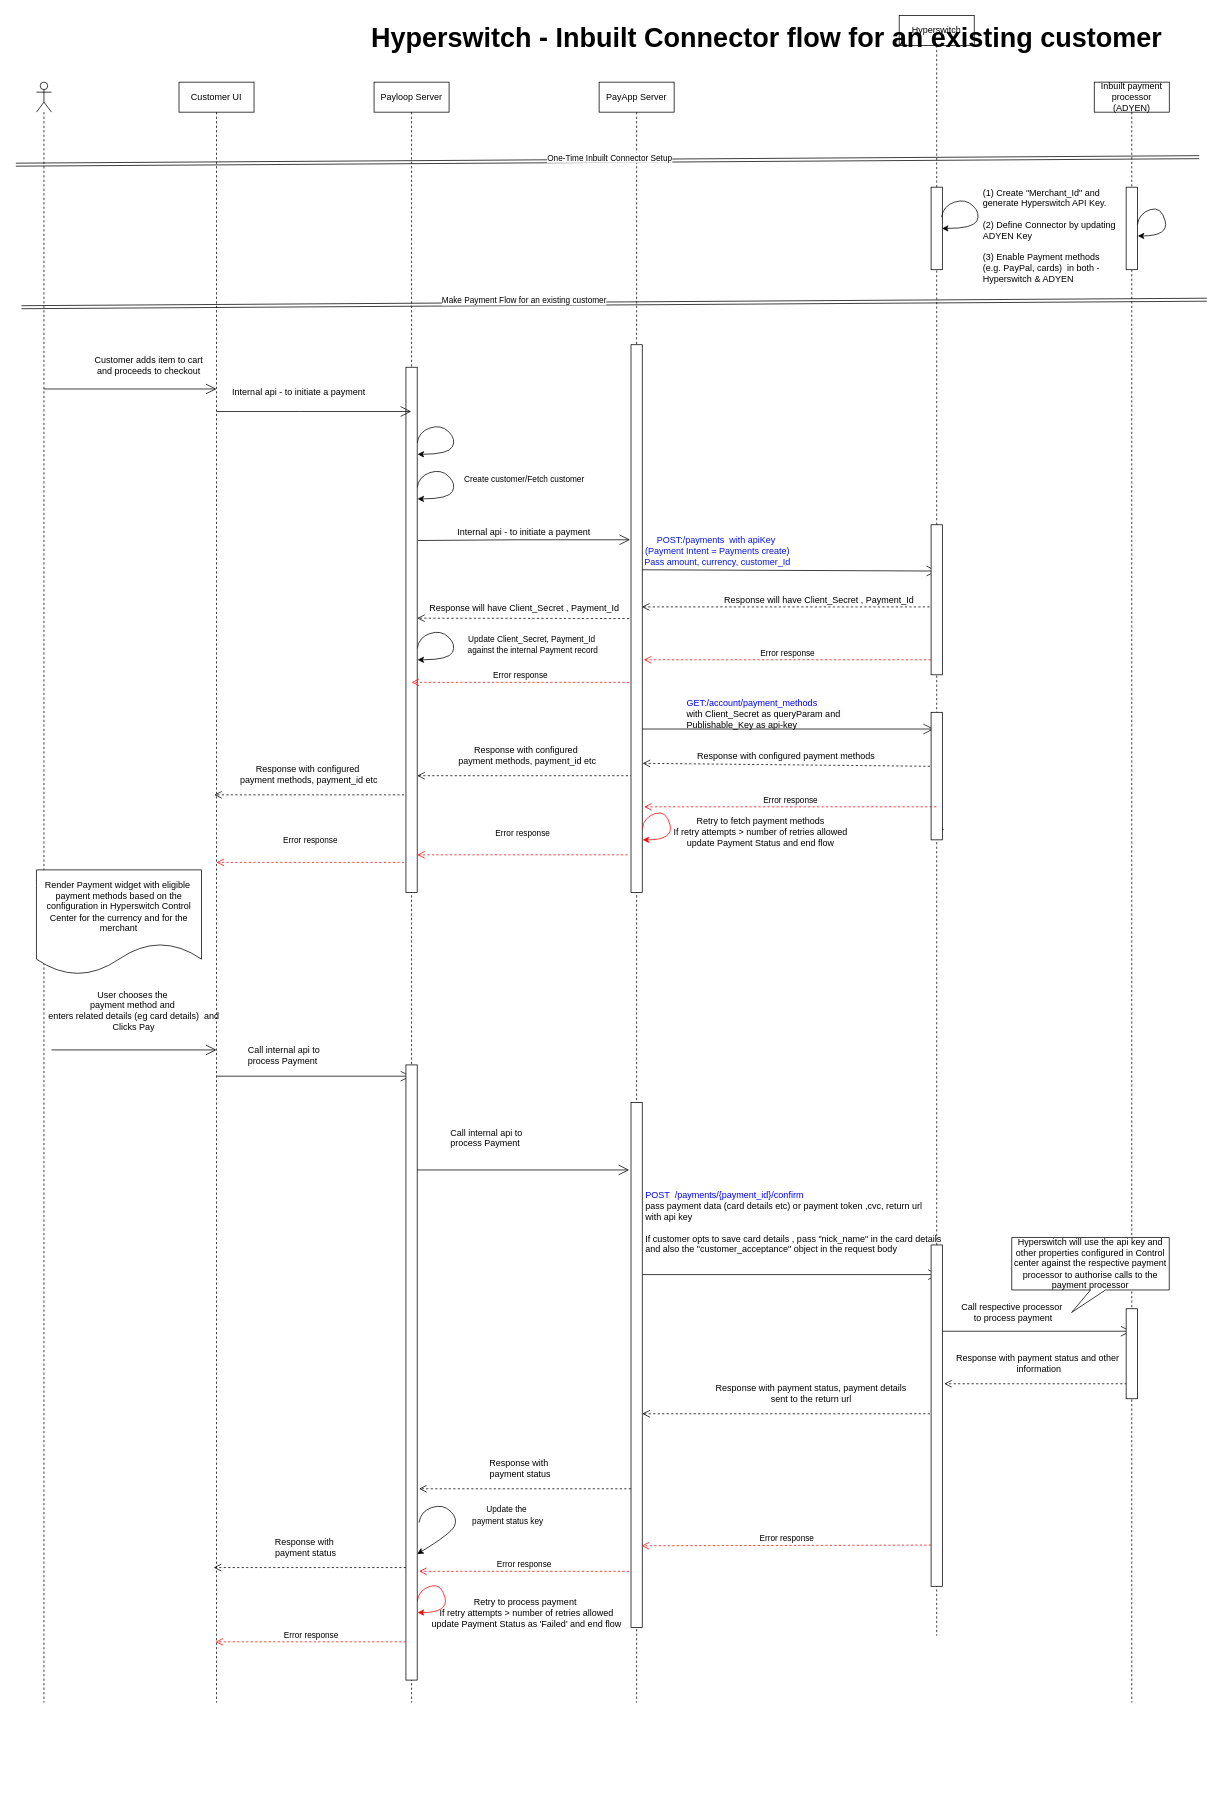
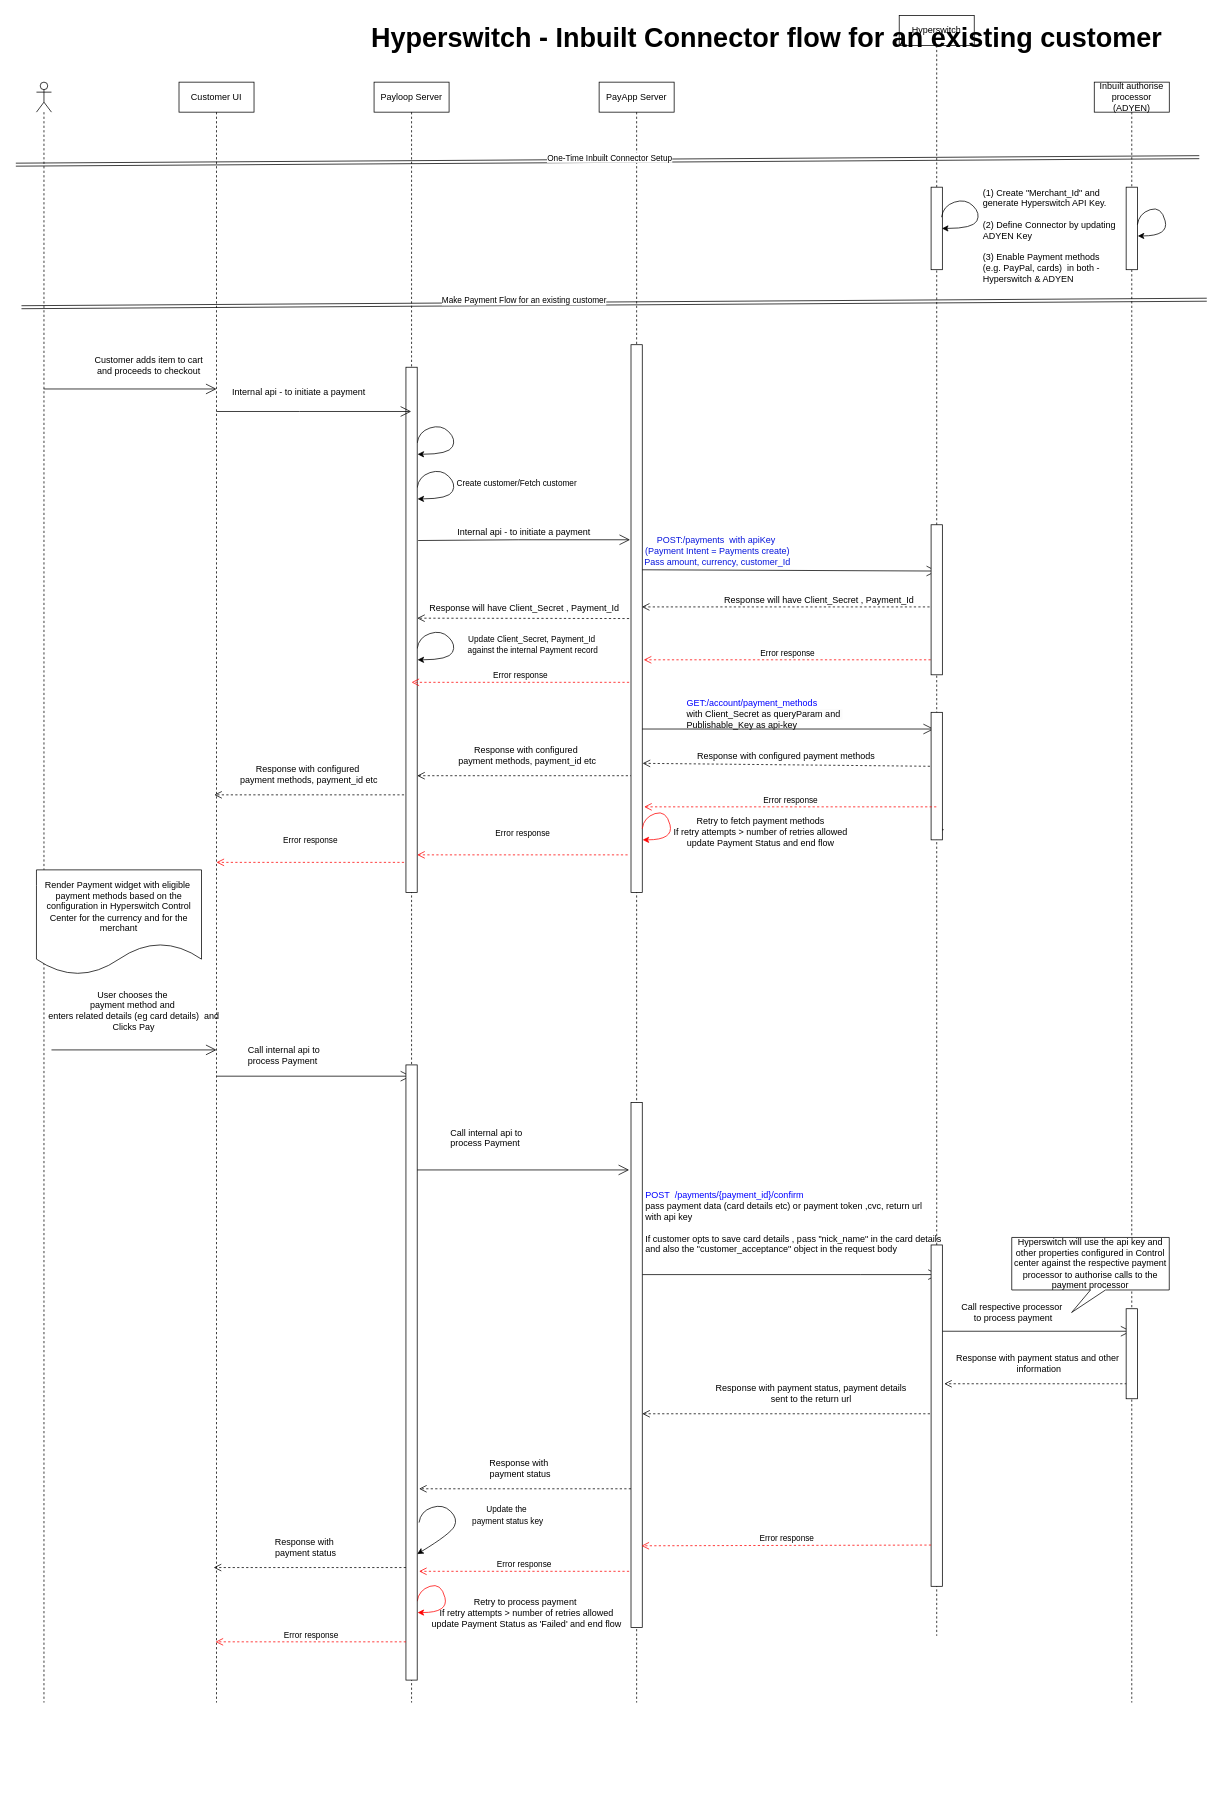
(1131, 97) -> (1131, 97)
(524, 480) -> (516, 483)
